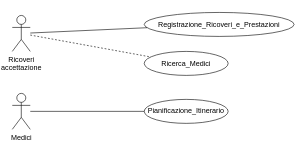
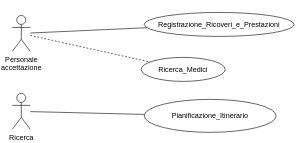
(186, 63) -> (183, 69)
(22, 64) -> (22, 64)
(186, 111) -> (210, 116)
(22, 138) -> (22, 138)
